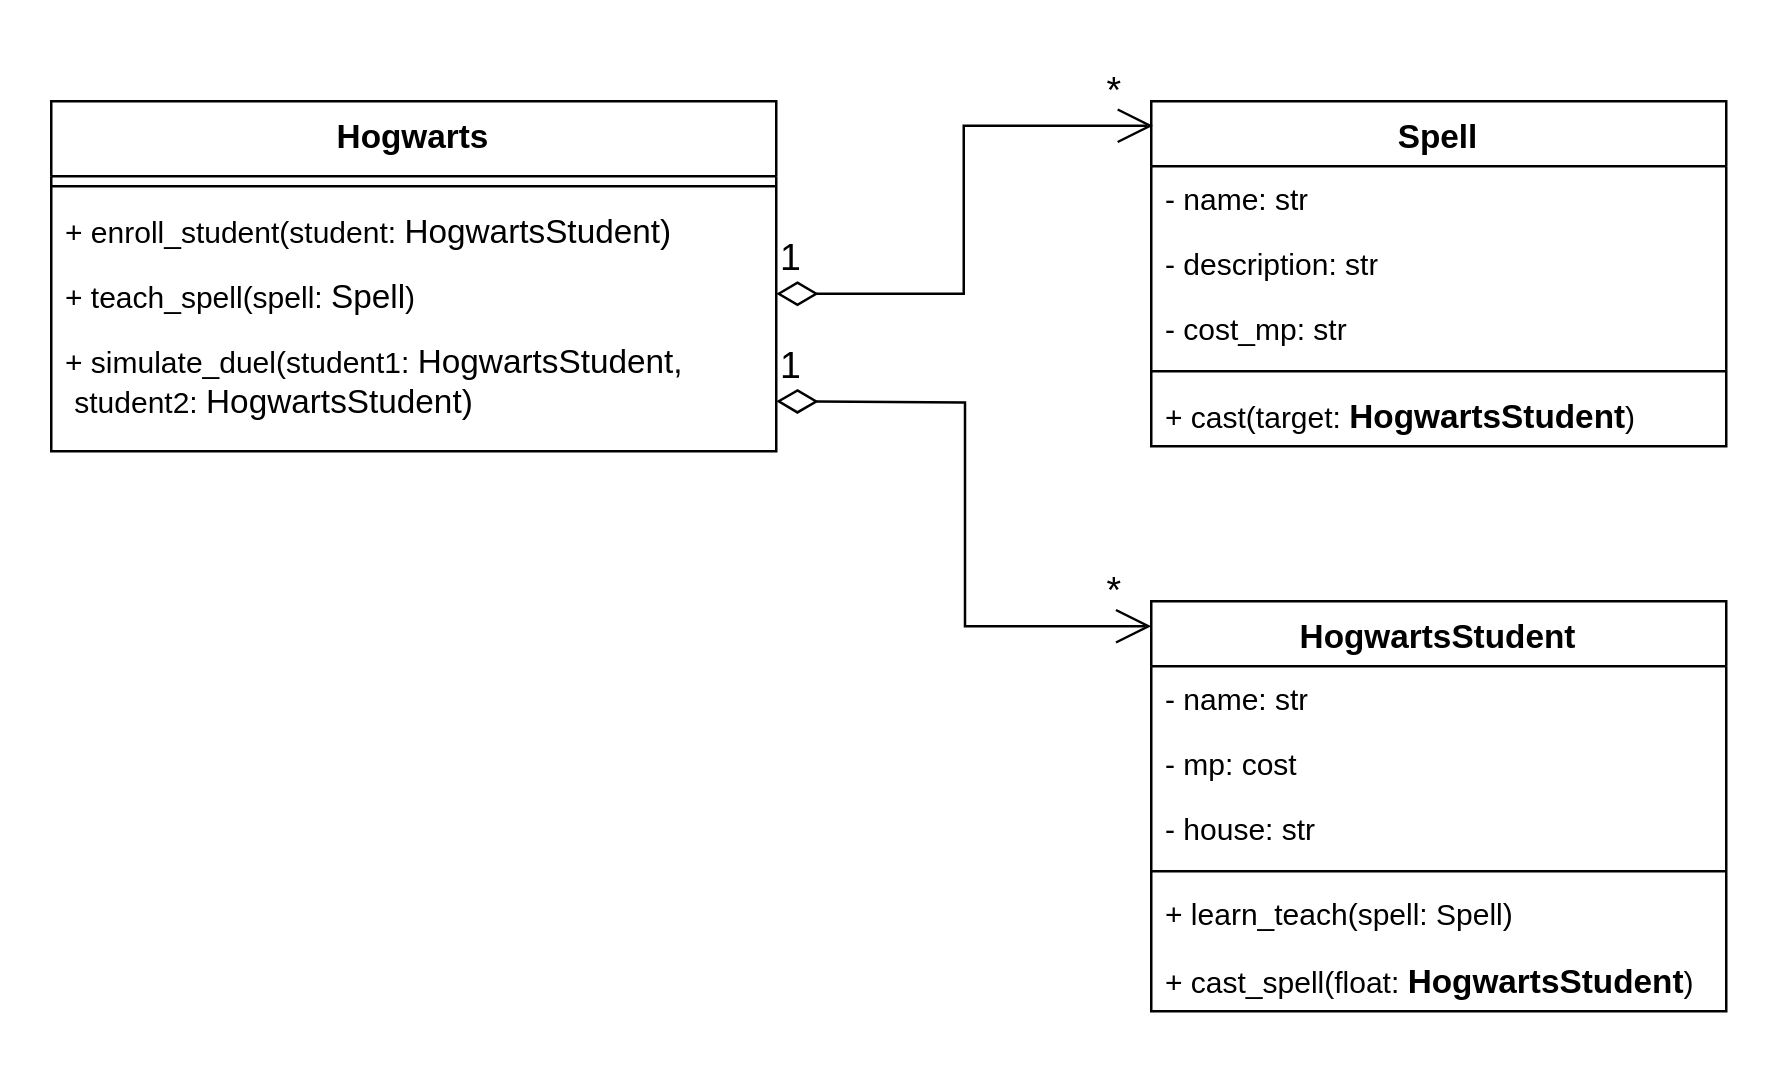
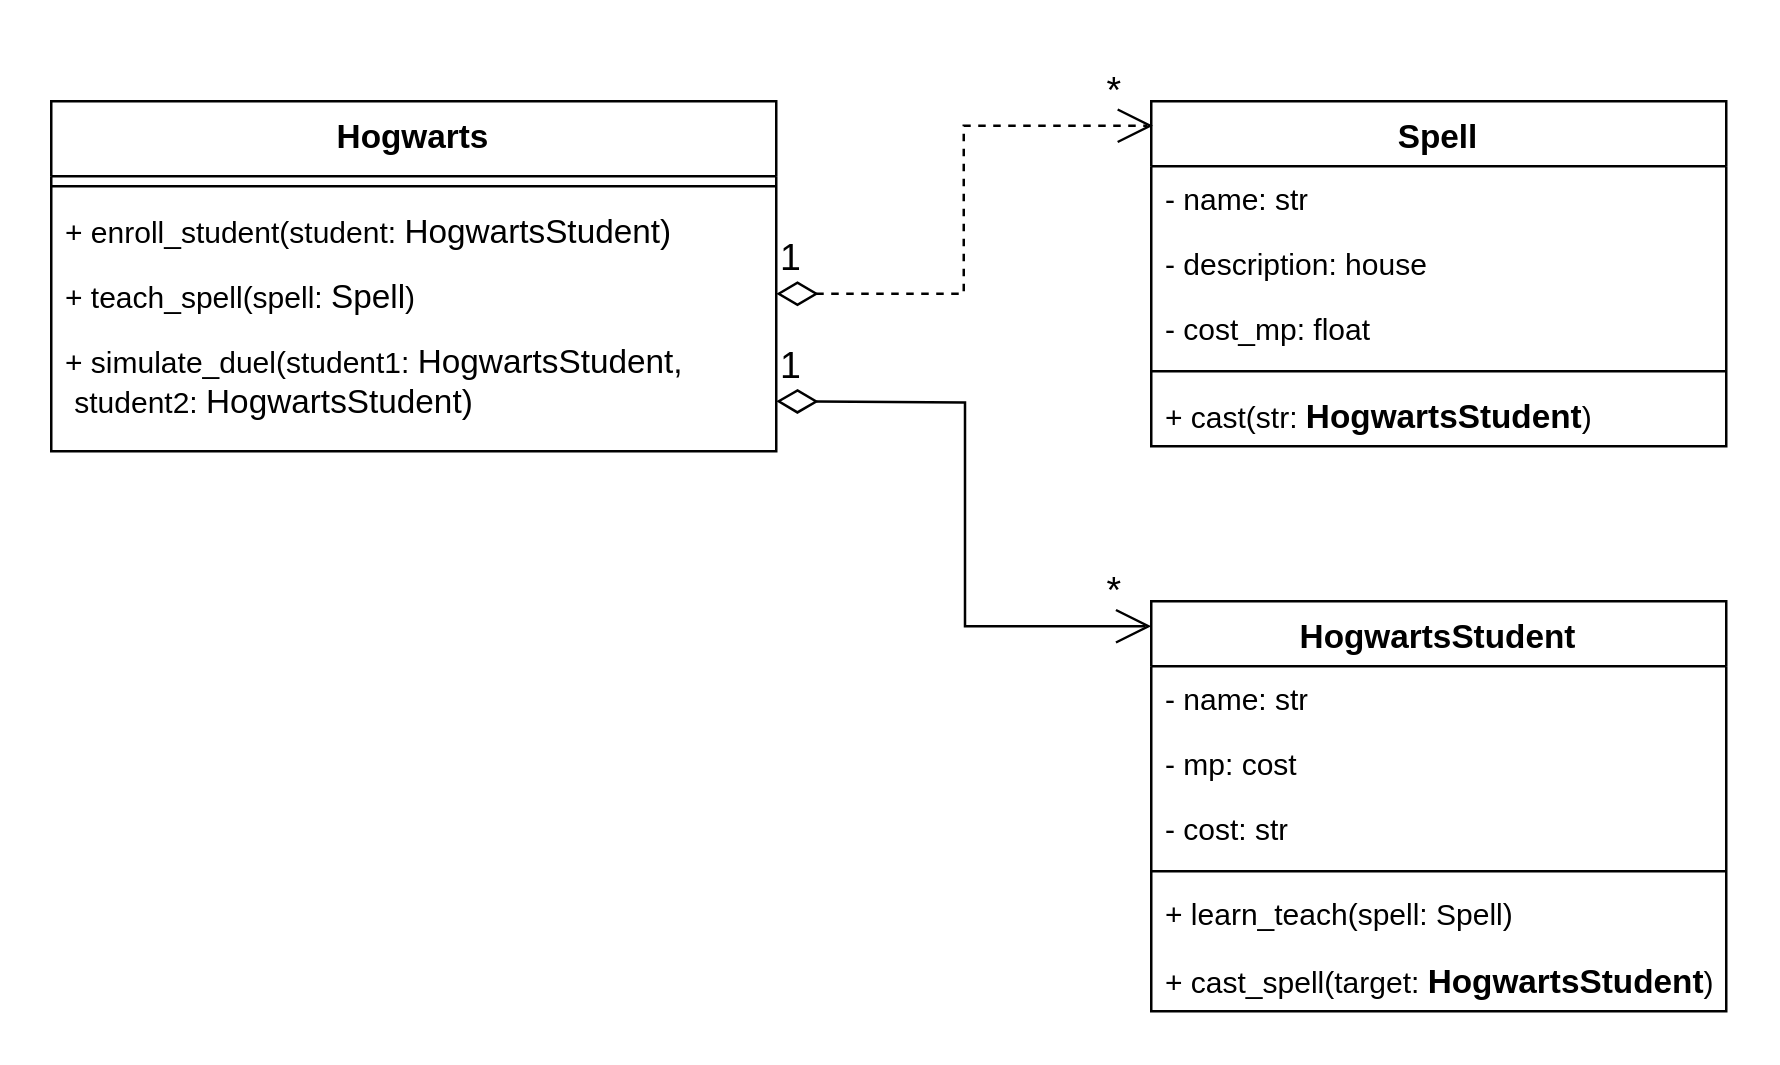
(964, 191) -> (964, 191)
(1298, 267) -> (1315, 267)
(1272, 332) -> (1285, 332)
(1419, 417) -> (1394, 417)
(1255, 832) -> (1247, 832)
(1441, 1000) -> (1441, 1000)
